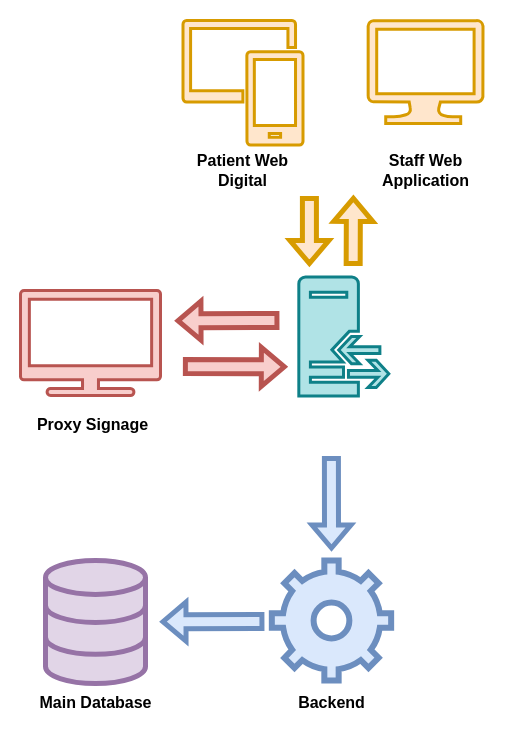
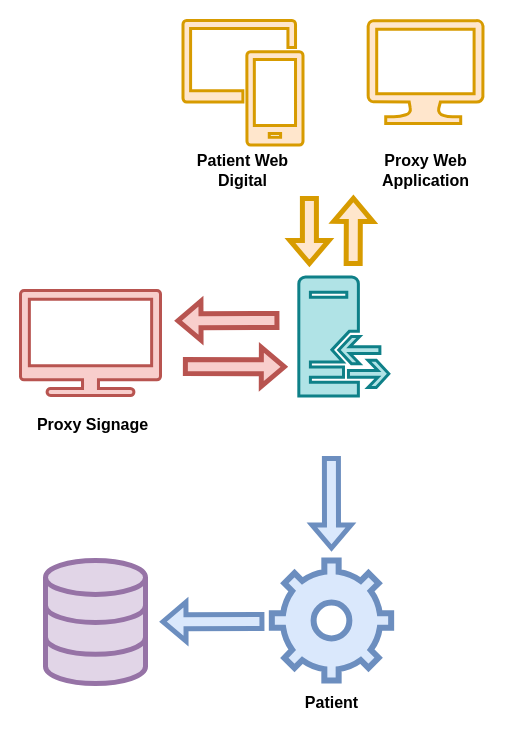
(426, 171) -> (426, 171)
(96, 702) -> none
(332, 703) -> (332, 703)
